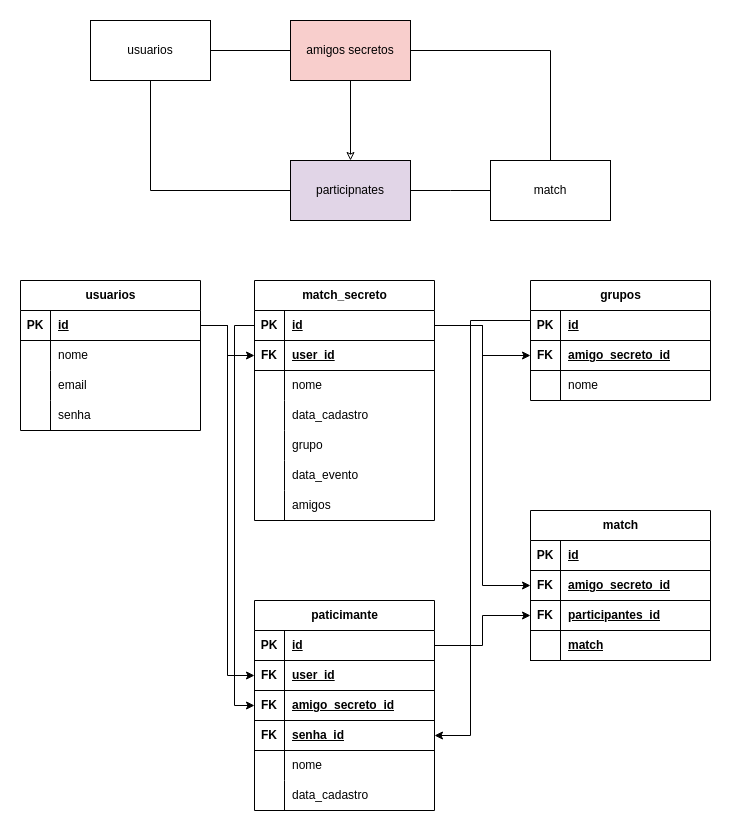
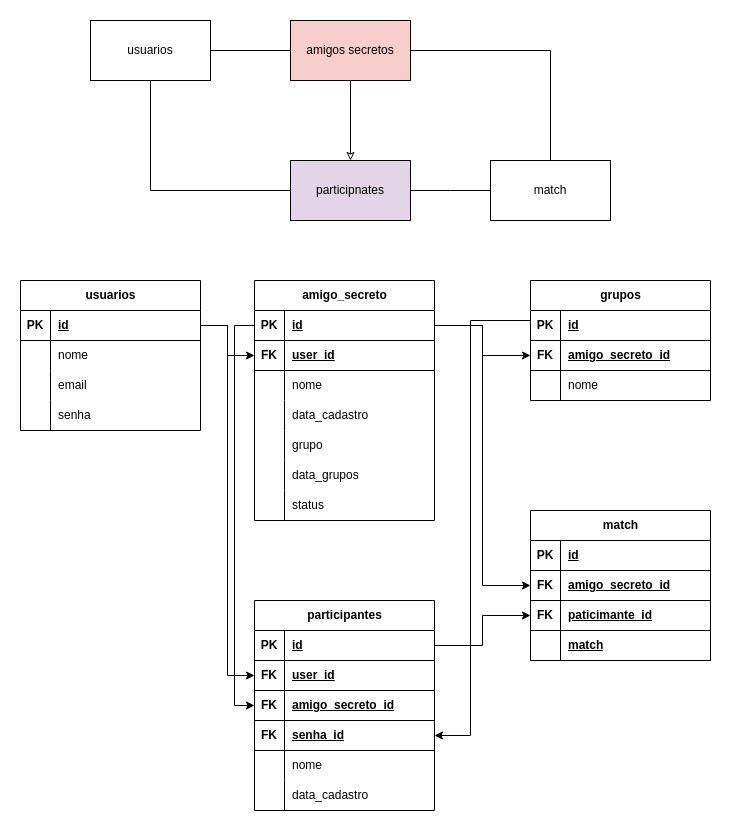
(345, 296) -> (345, 296)
(329, 476) -> (329, 476)
(311, 506) -> (313, 506)
(345, 616) -> (345, 616)
(618, 616) -> (611, 616)
